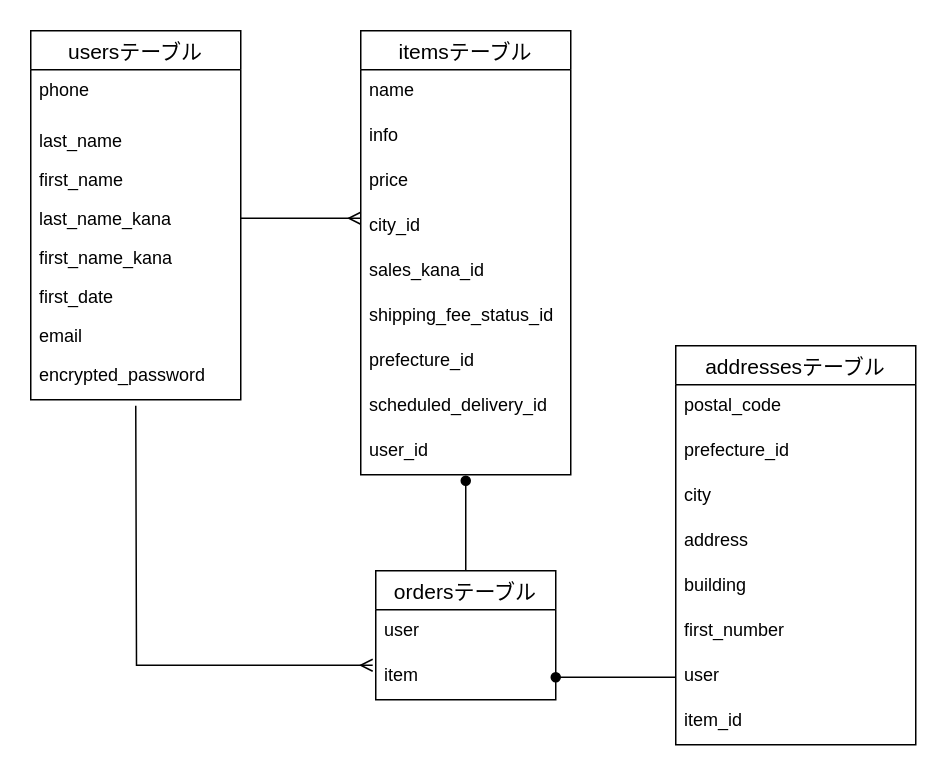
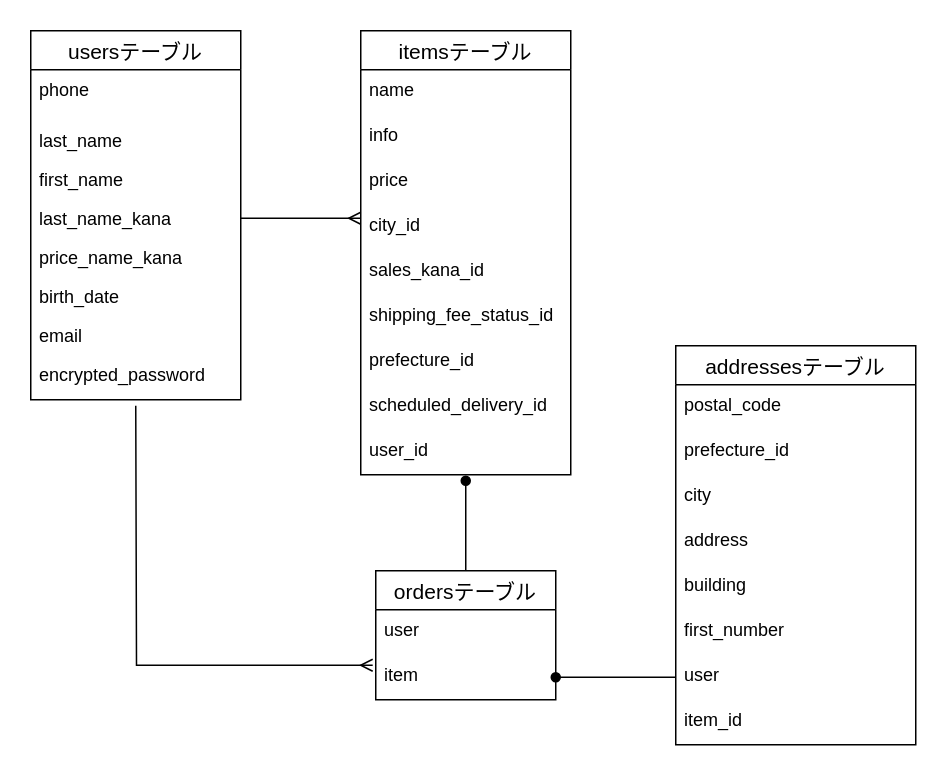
(112, 258) -> (112, 258)
(87, 297) -> (87, 297)
